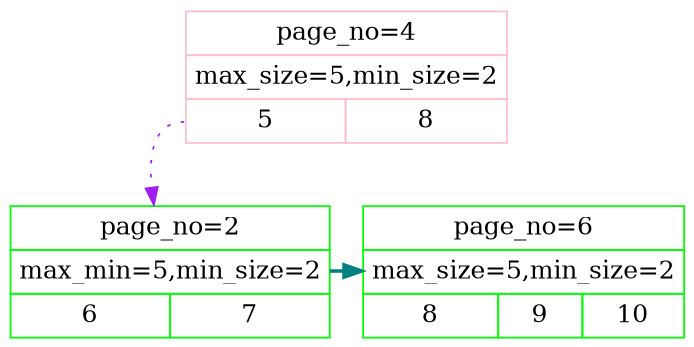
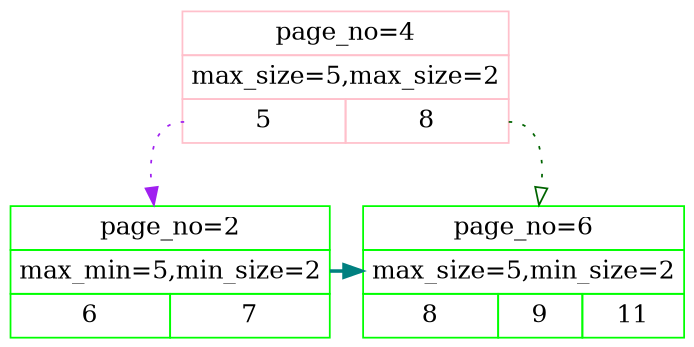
(346, 76) -> (346, 76)
none -> (539, 146)
(633, 315) -> (633, 315)
